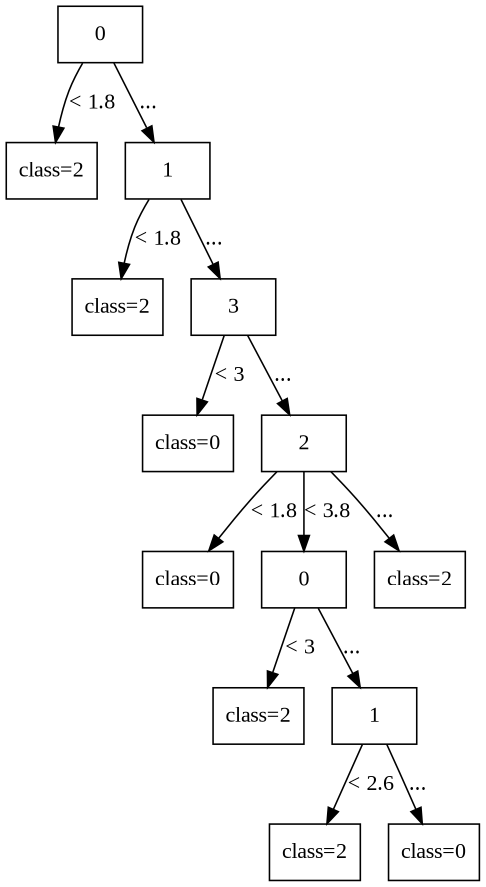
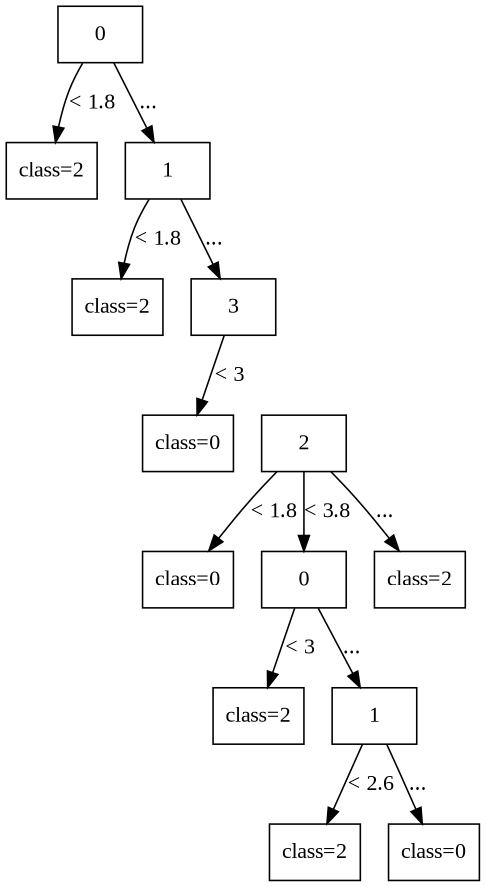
(265, 368) -> none
